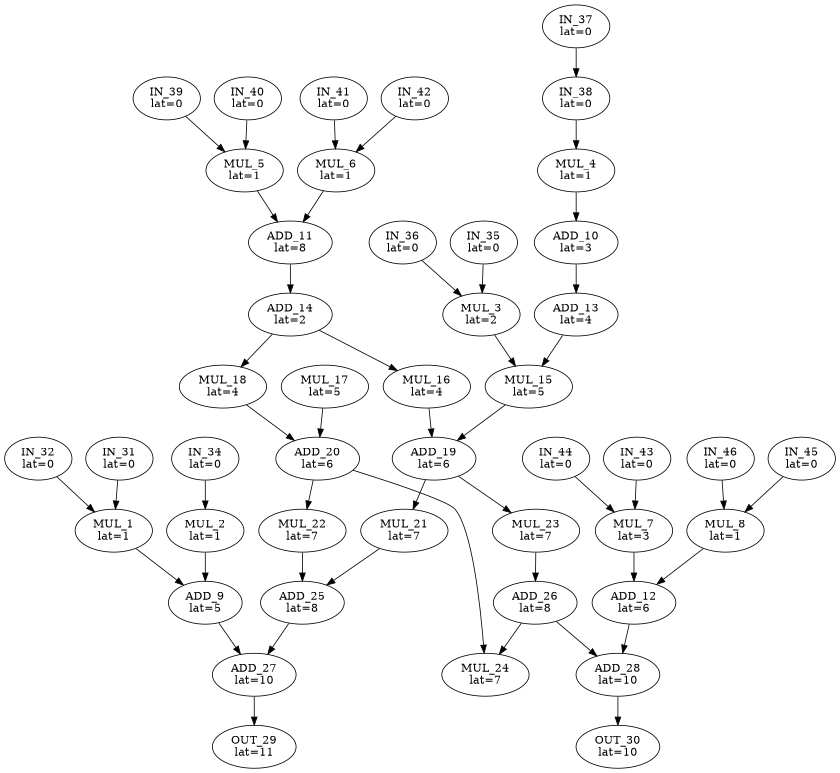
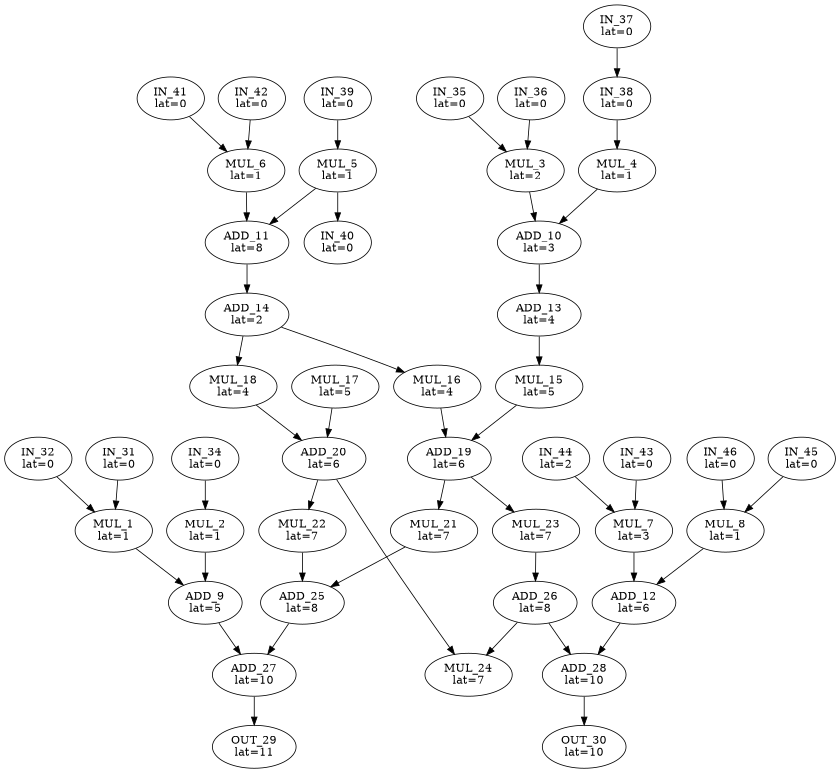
(246, 131) -> (338, 203)
(503, 347) -> (532, 202)
(556, 459) -> (556, 459)
